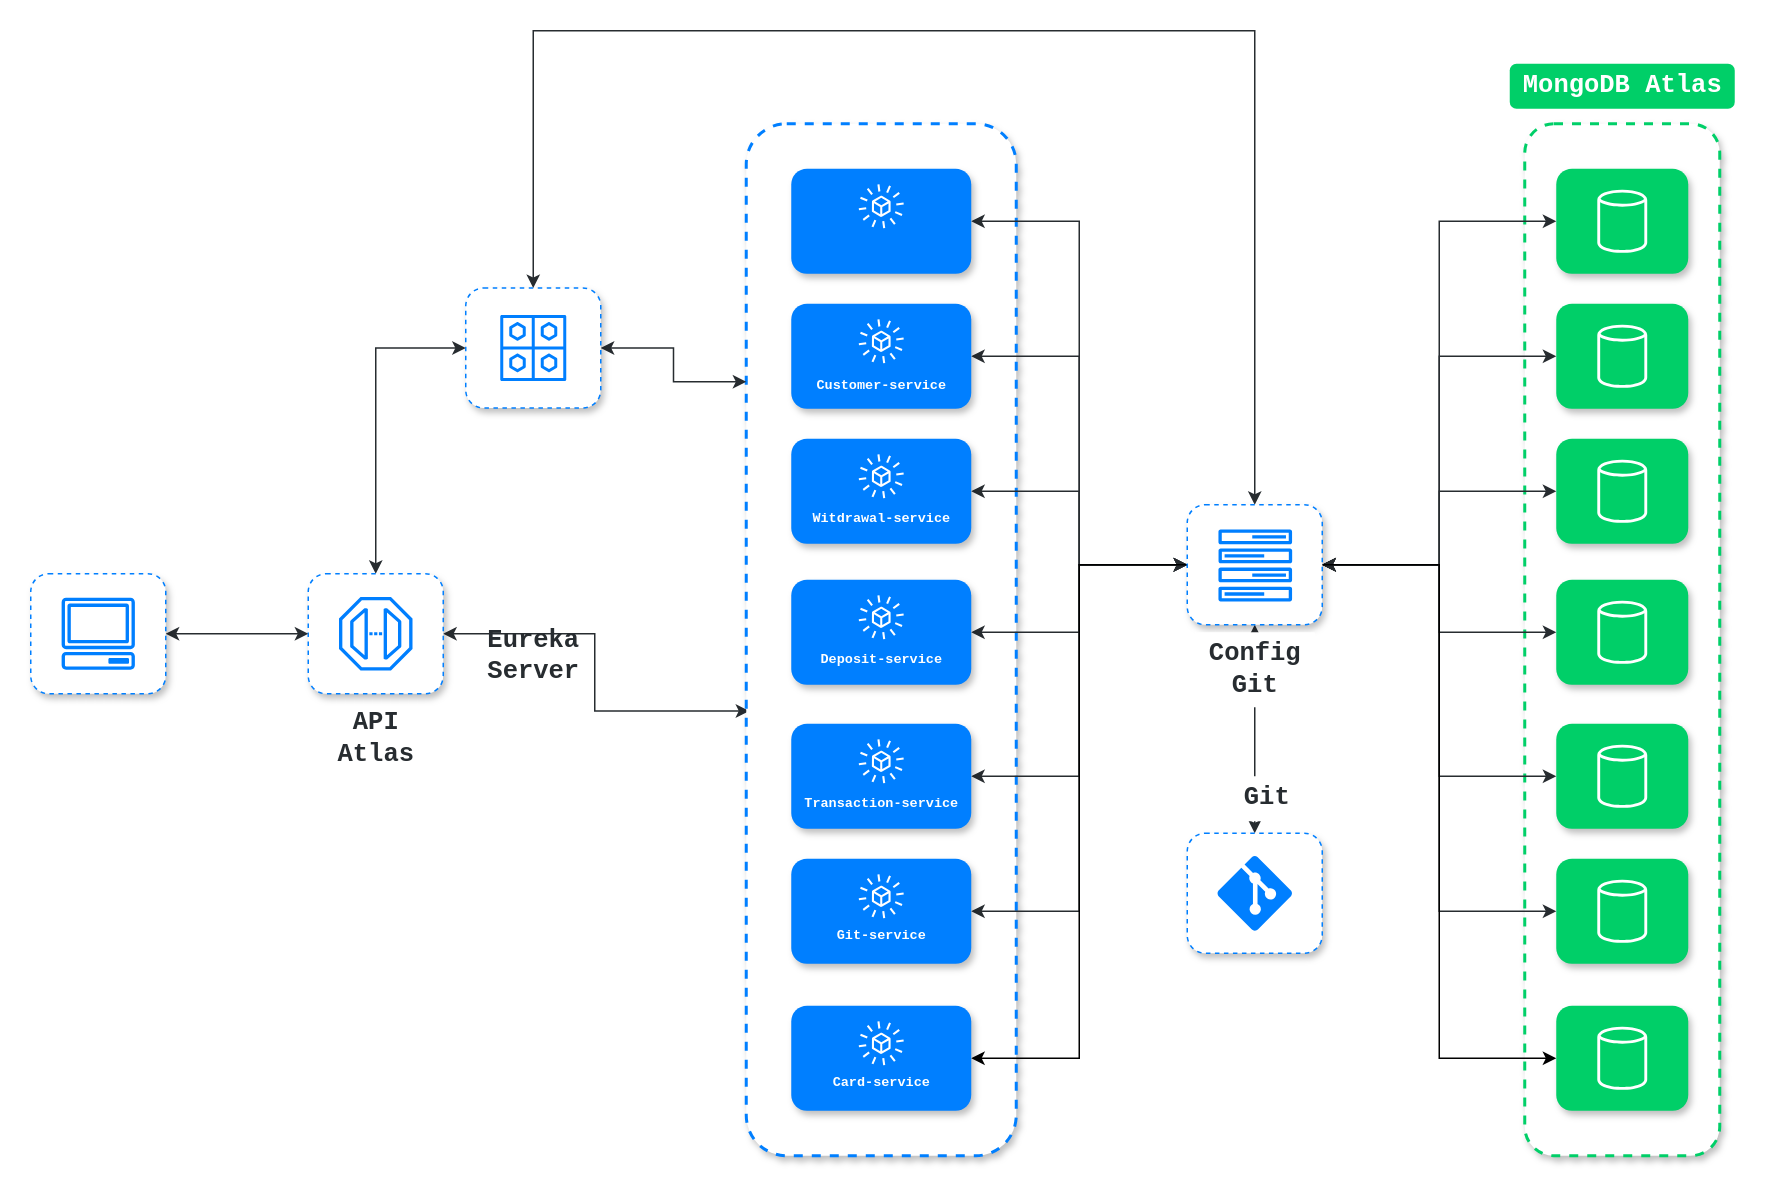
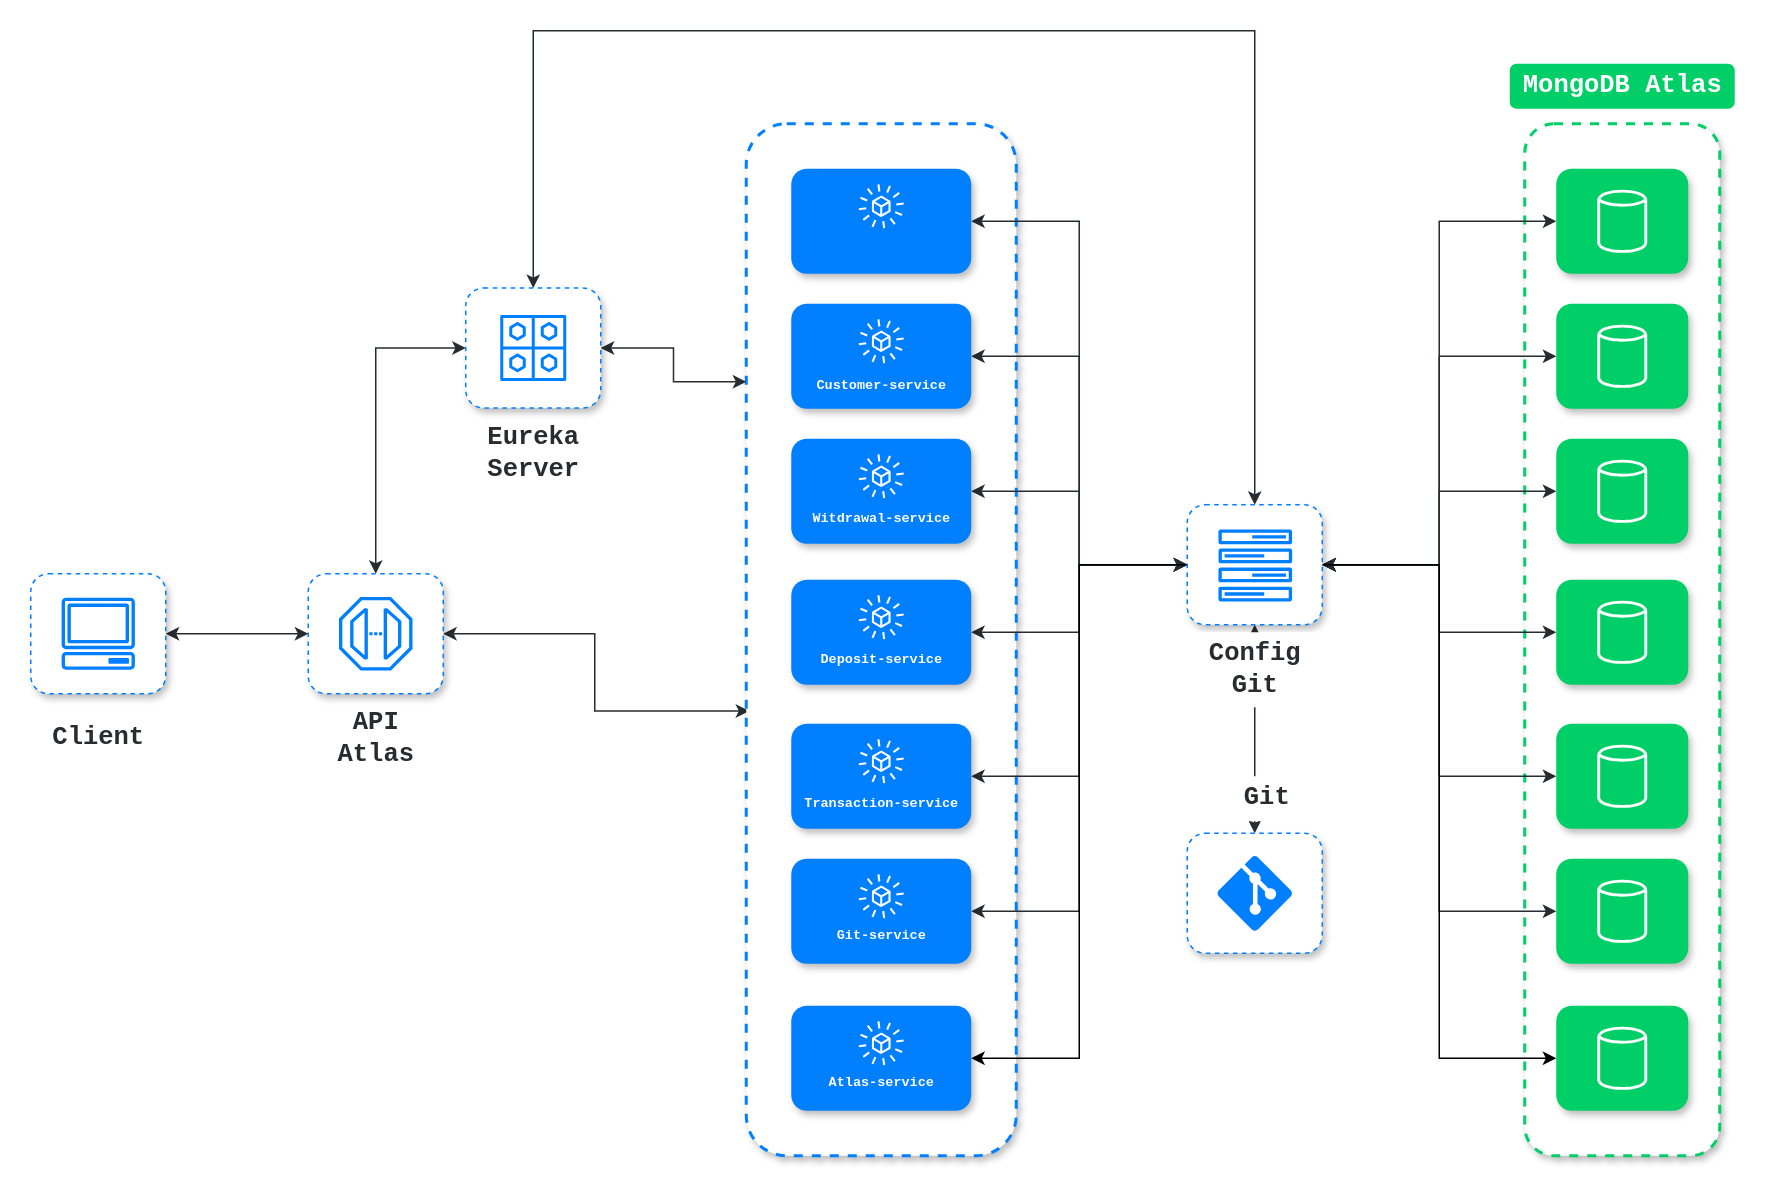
(533, 656) -> (533, 453)
none -> (98, 739)
(882, 1084) -> (882, 1084)
